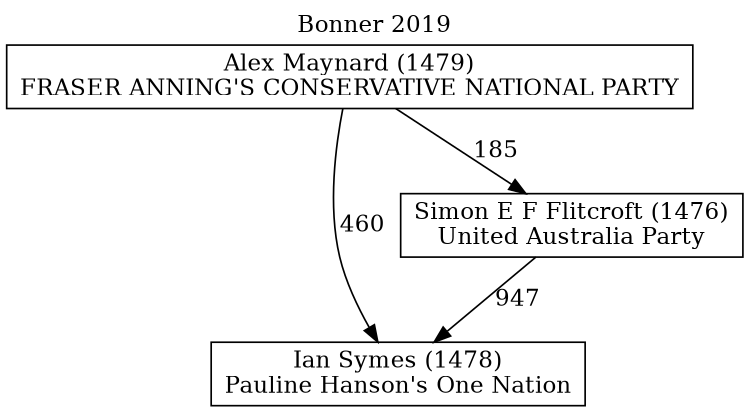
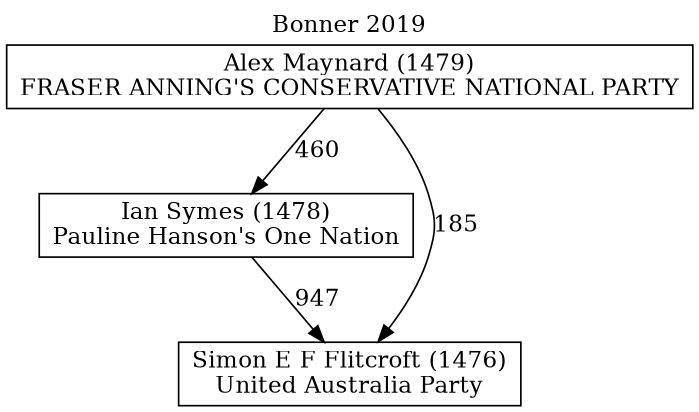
(492, 294) -> (282, 293)
